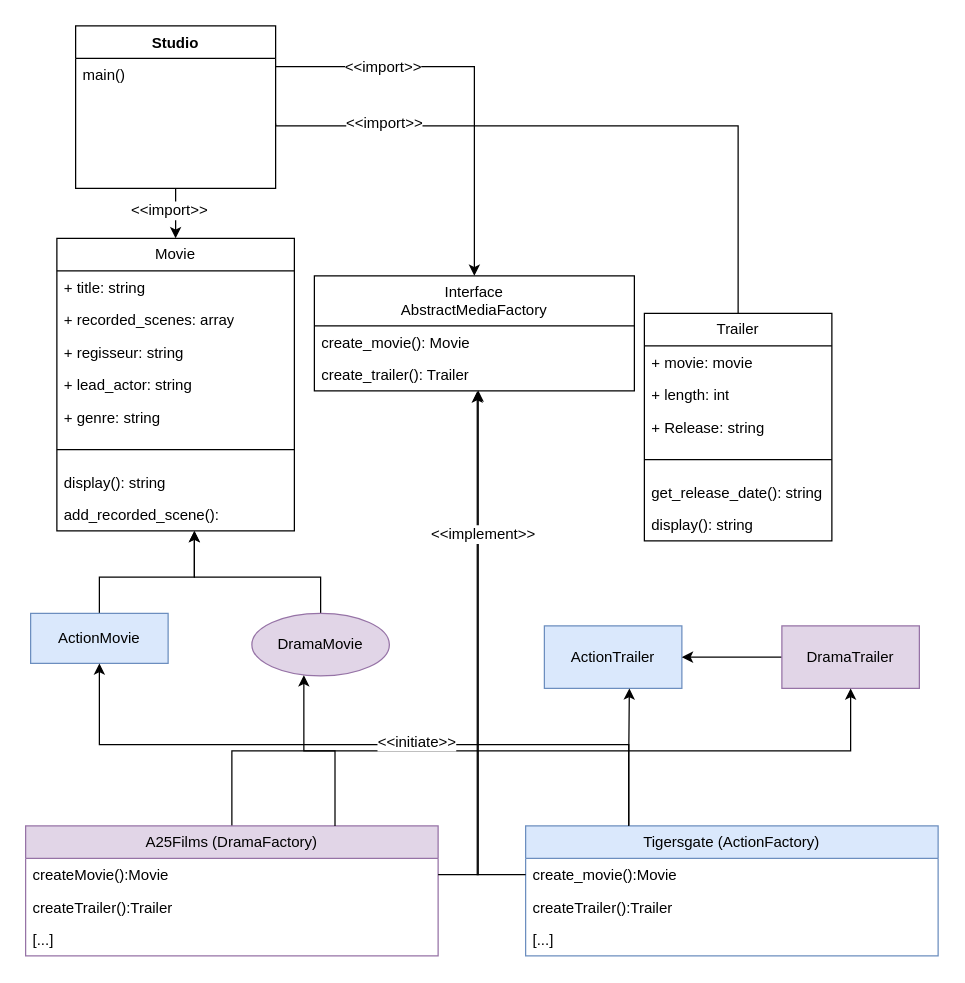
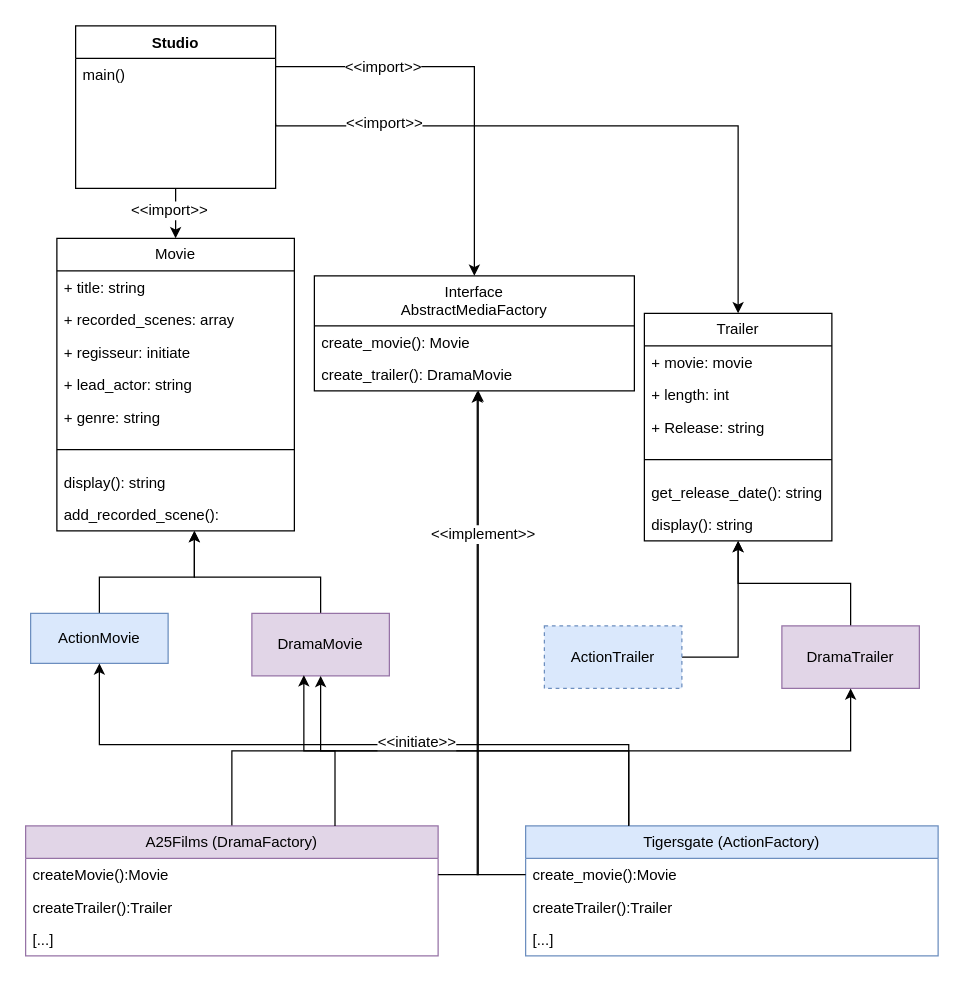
(738, 306) -> (738, 303)
(134, 353) -> (139, 353)
(415, 376) -> (430, 376)
none -> (738, 619)
(321, 644) -> (321, 644)
(613, 657) -> (613, 657)
(761, 657) -> (816, 583)
(629, 719) -> (321, 716)
